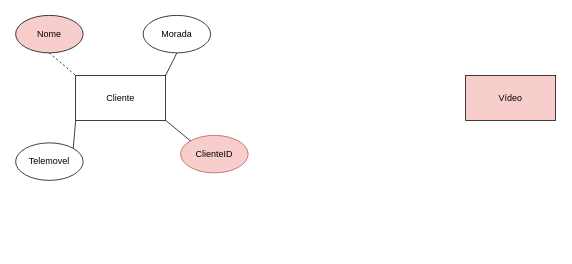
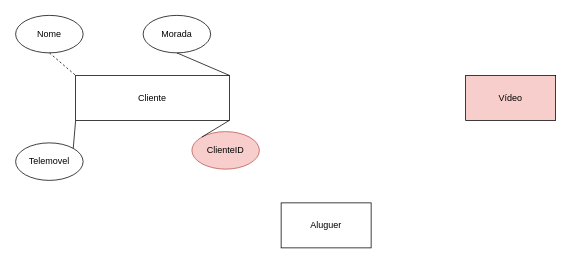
(49, 34) -> (49, 34)
(120, 98) -> (152, 98)
(214, 154) -> (225, 150)
none -> (326, 225)
